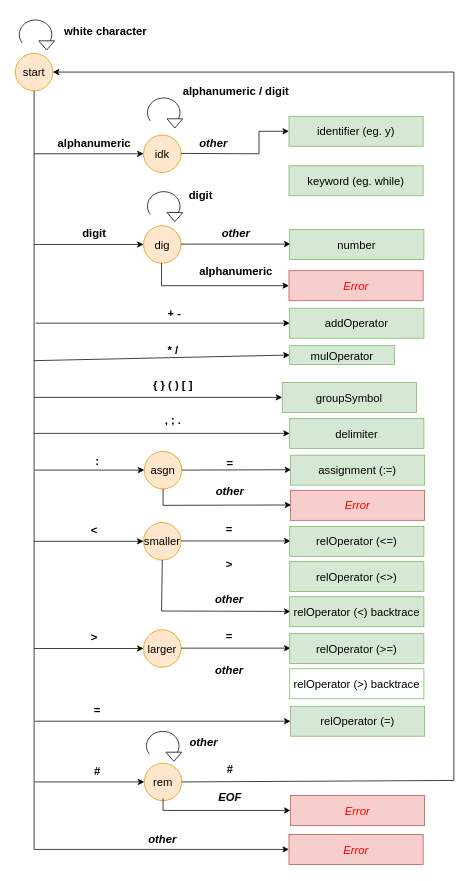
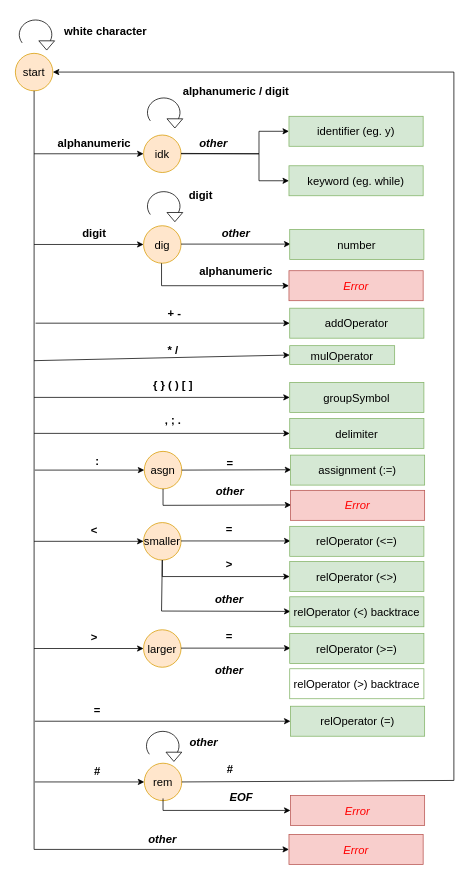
none -> (270, 180)
(350, 397) -> (357, 397)
none -> (225, 576)
(230, 797) -> (241, 797)
